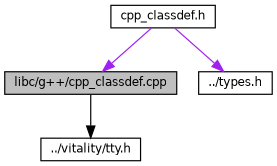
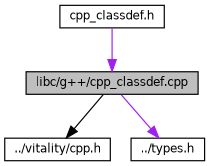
(195, 46) -> (136, 112)
(91, 149) -> (58, 149)
